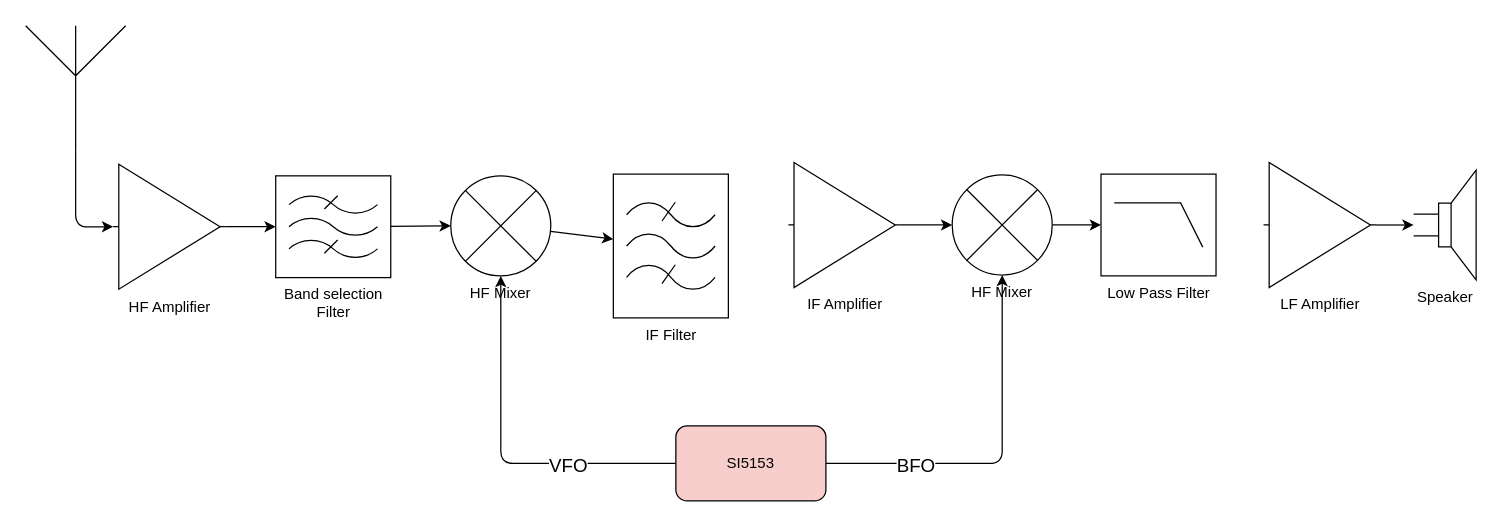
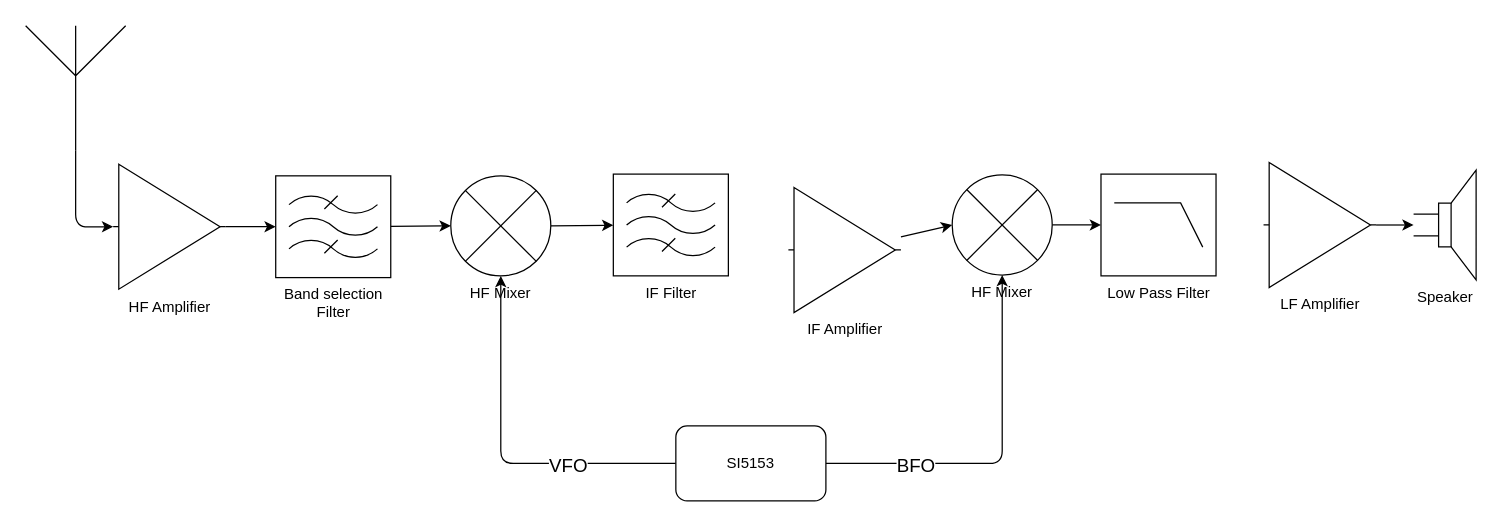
(844, 225) -> (844, 250)
(671, 246) -> (671, 225)
(751, 463) -> (751, 463)
